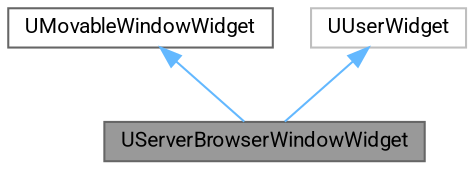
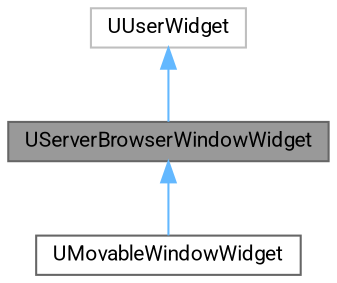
(210, 91) -> (168, 209)
